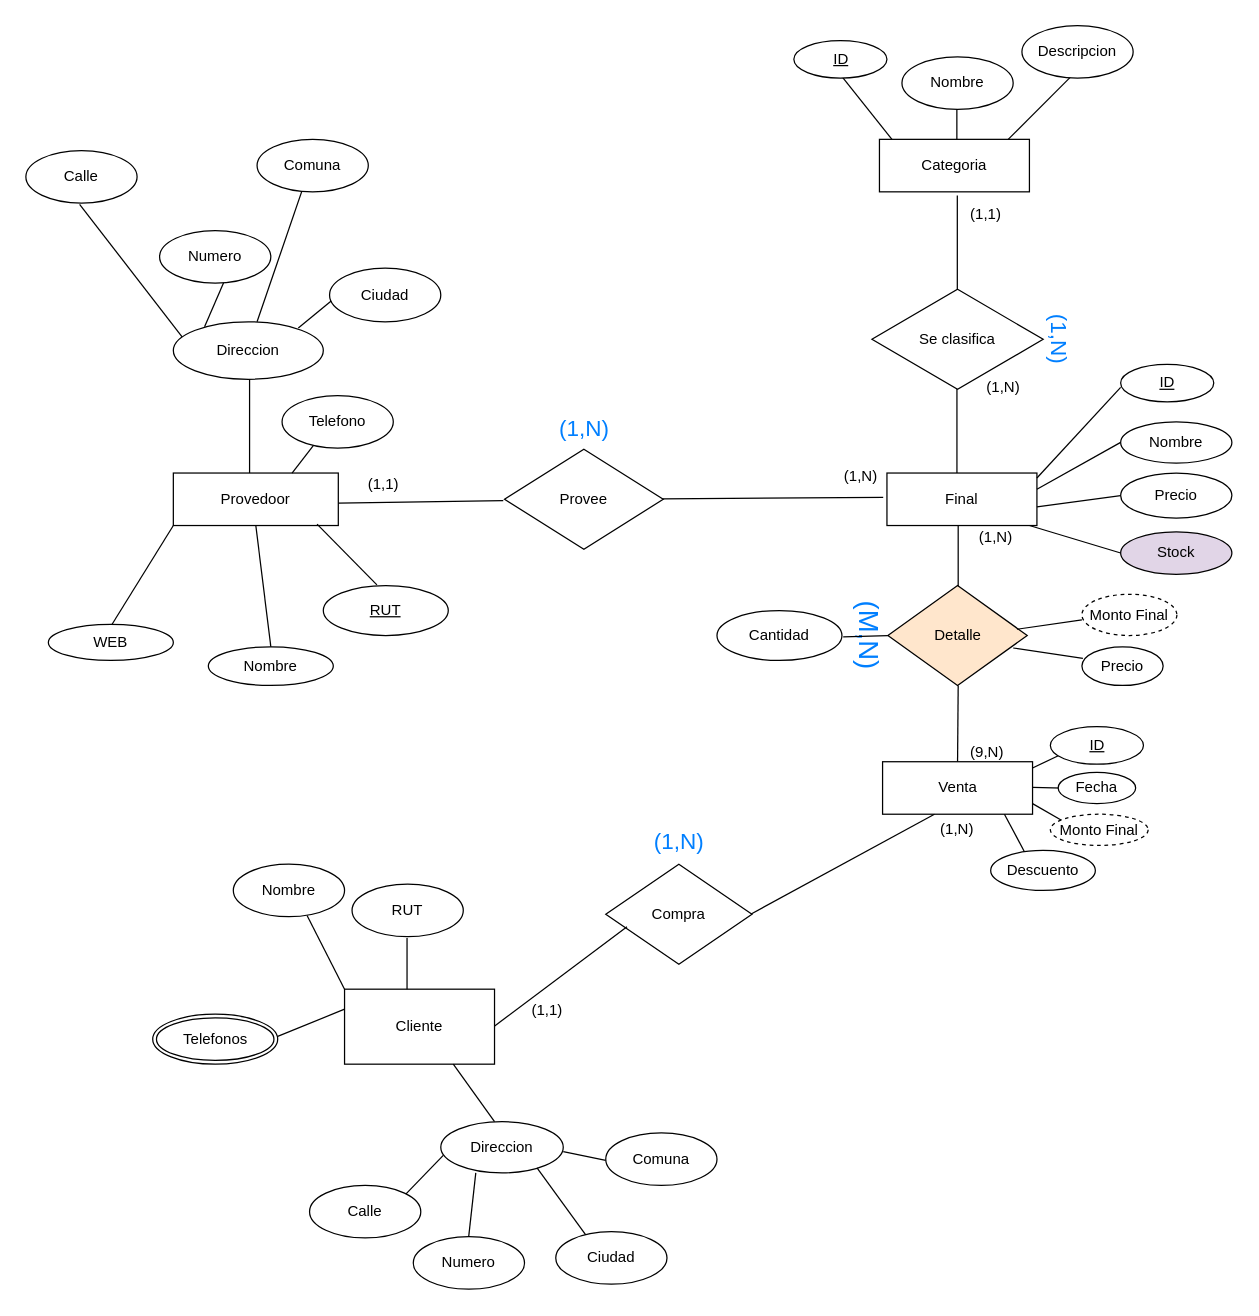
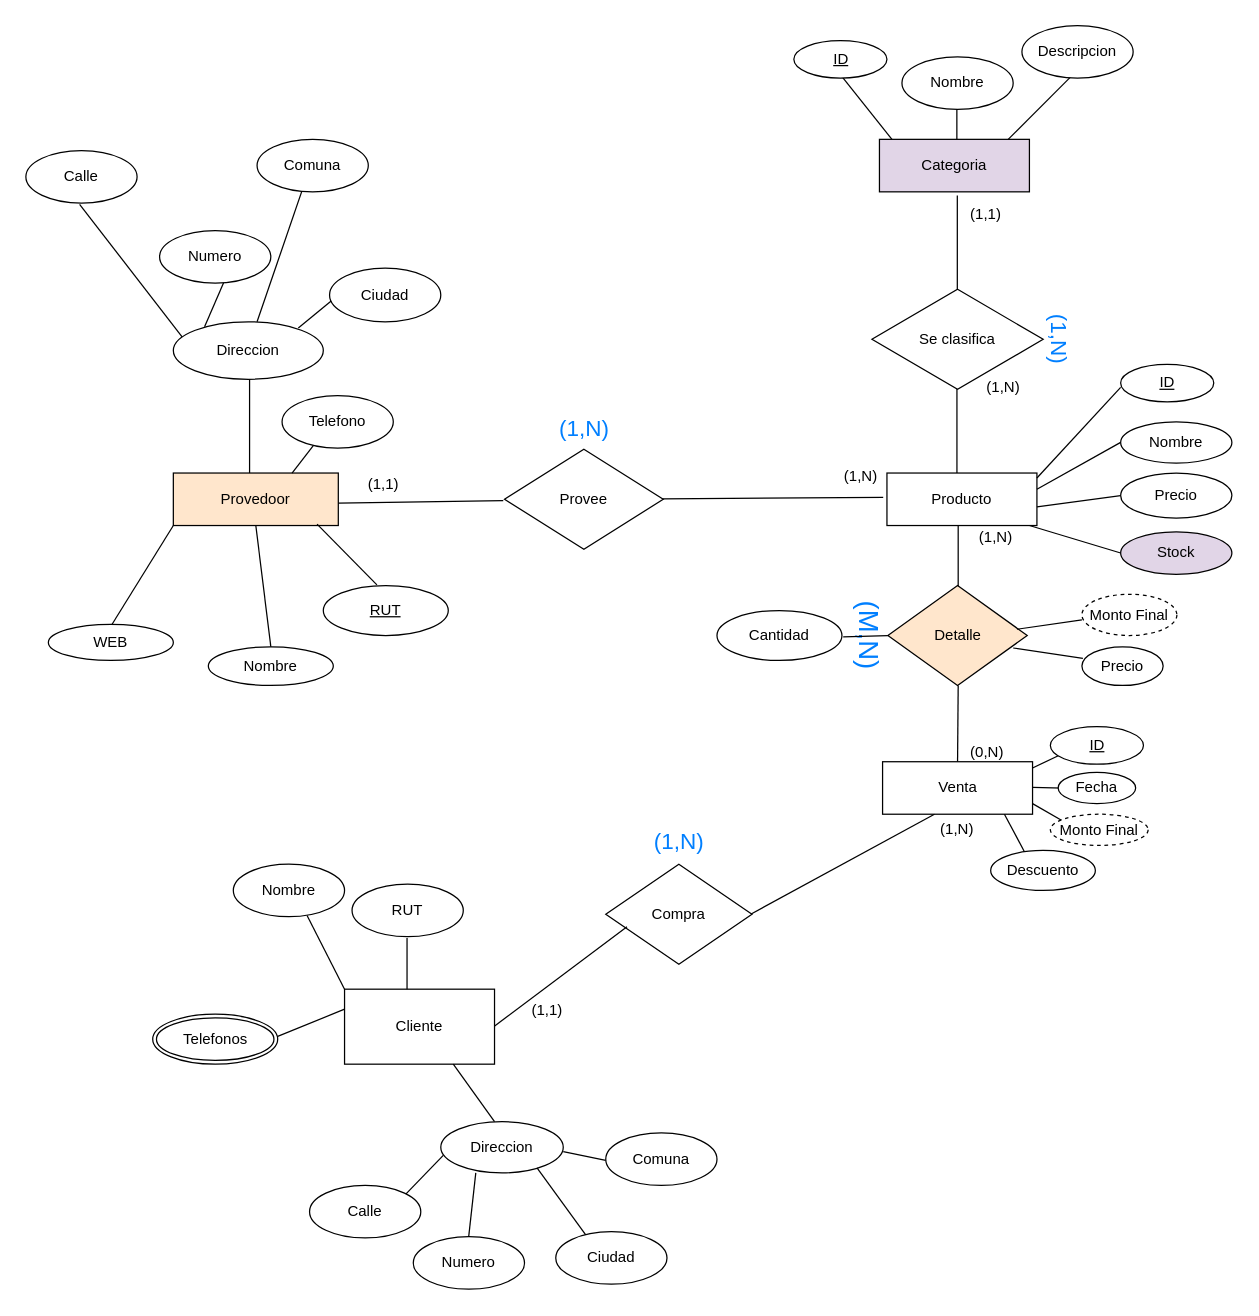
(954, 166) -> (954, 166)
(256, 499) -> (256, 499)
(962, 499) -> (962, 499)
(989, 762) -> (989, 762)
